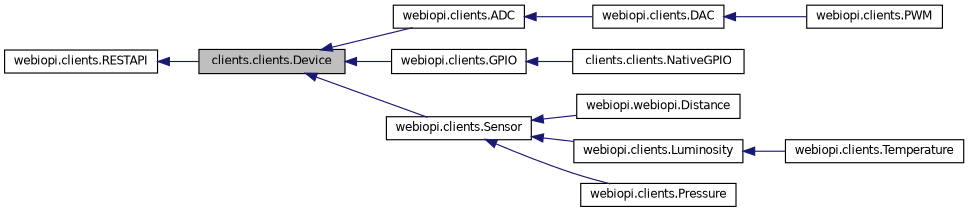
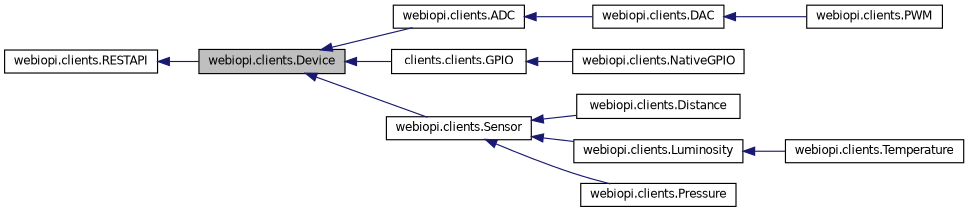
(272, 62) -> (272, 62)
(459, 62) -> (459, 62)
(658, 62) -> (658, 62)
(658, 106) -> (658, 106)
